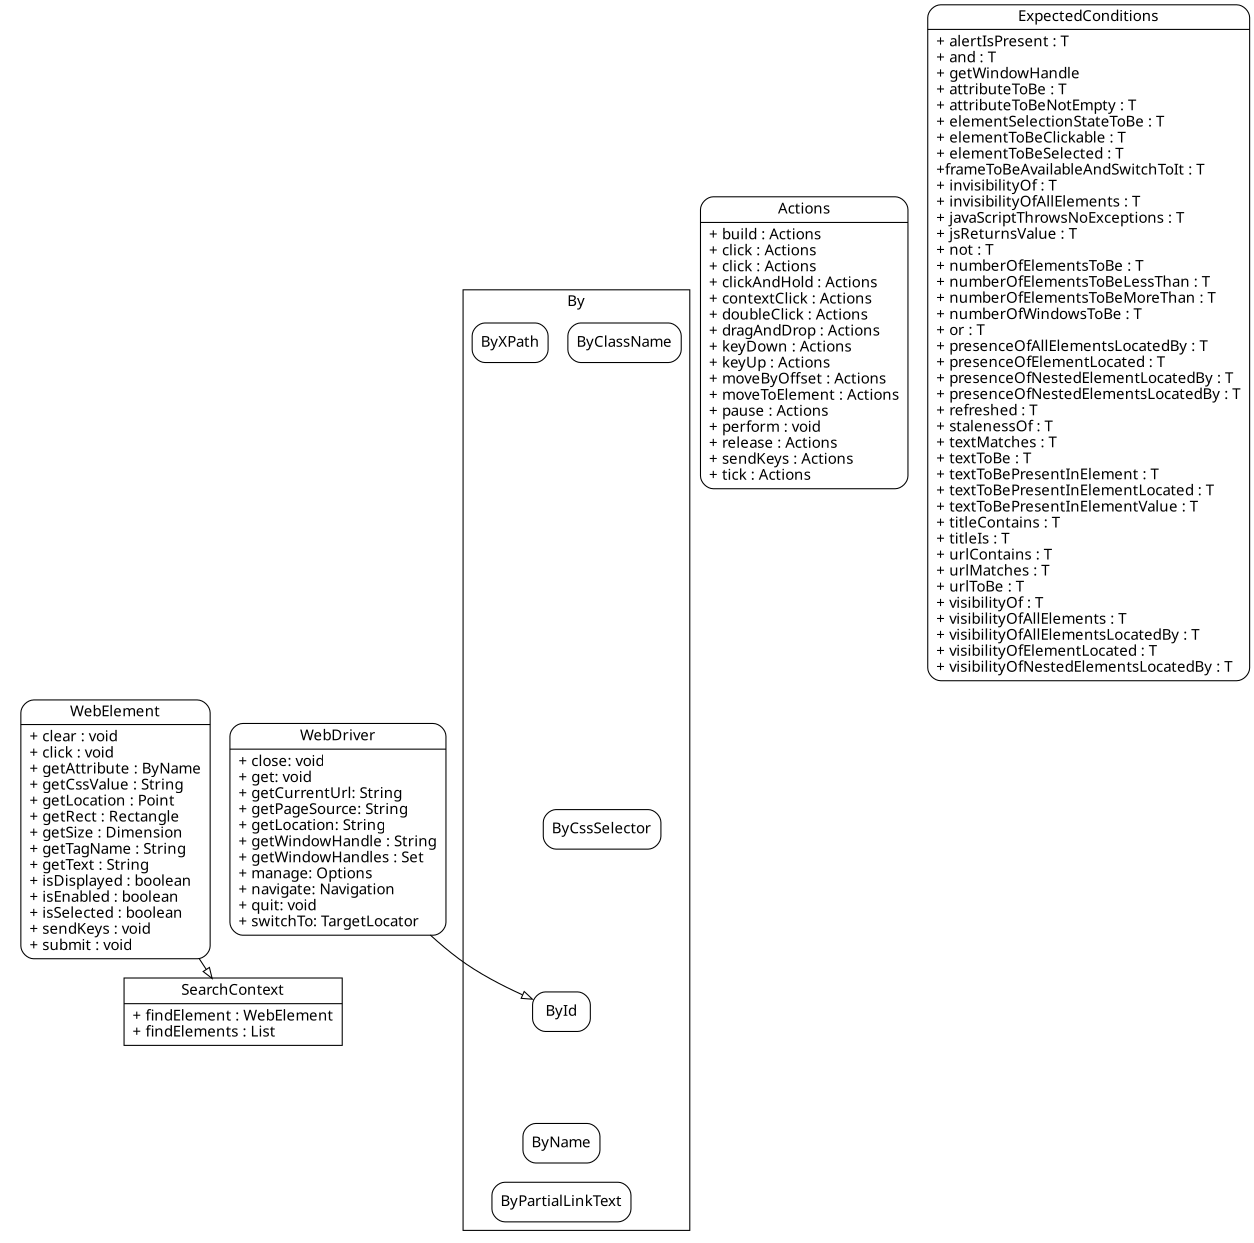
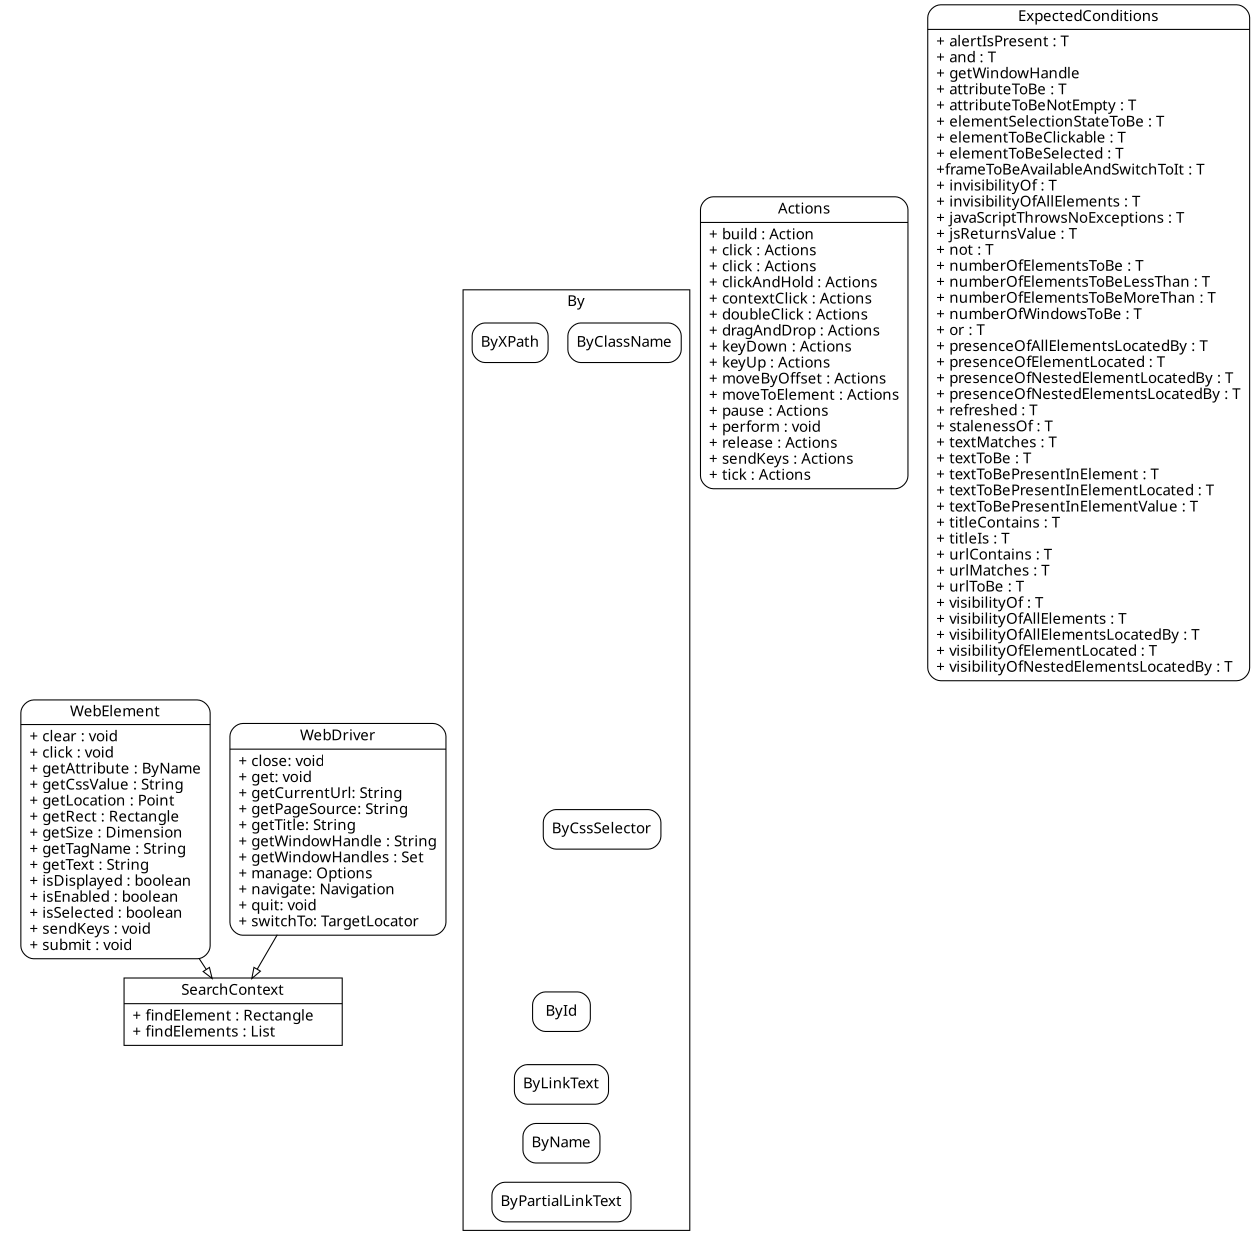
(766, 235) -> (762, 235)
(312, 826) -> (297, 826)
(474, 969) -> (267, 952)
(233, 1016) -> (224, 1016)
none -> (561, 1084)
